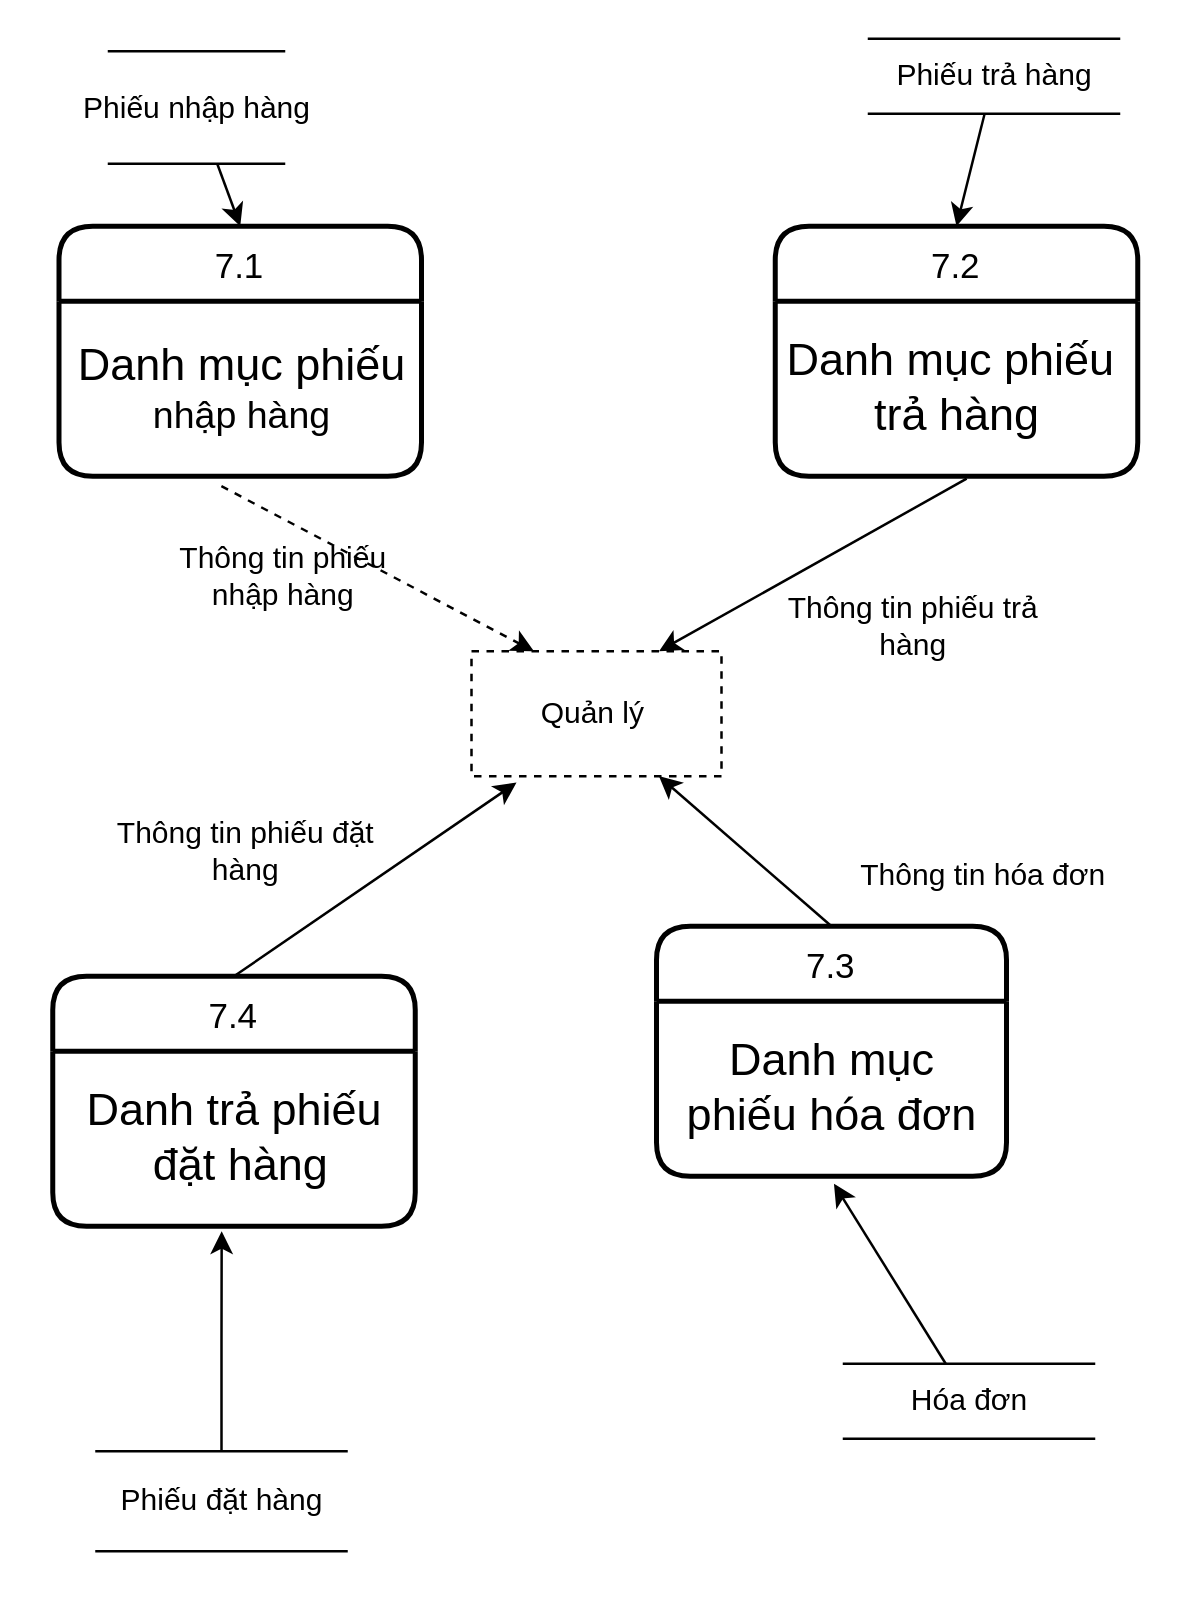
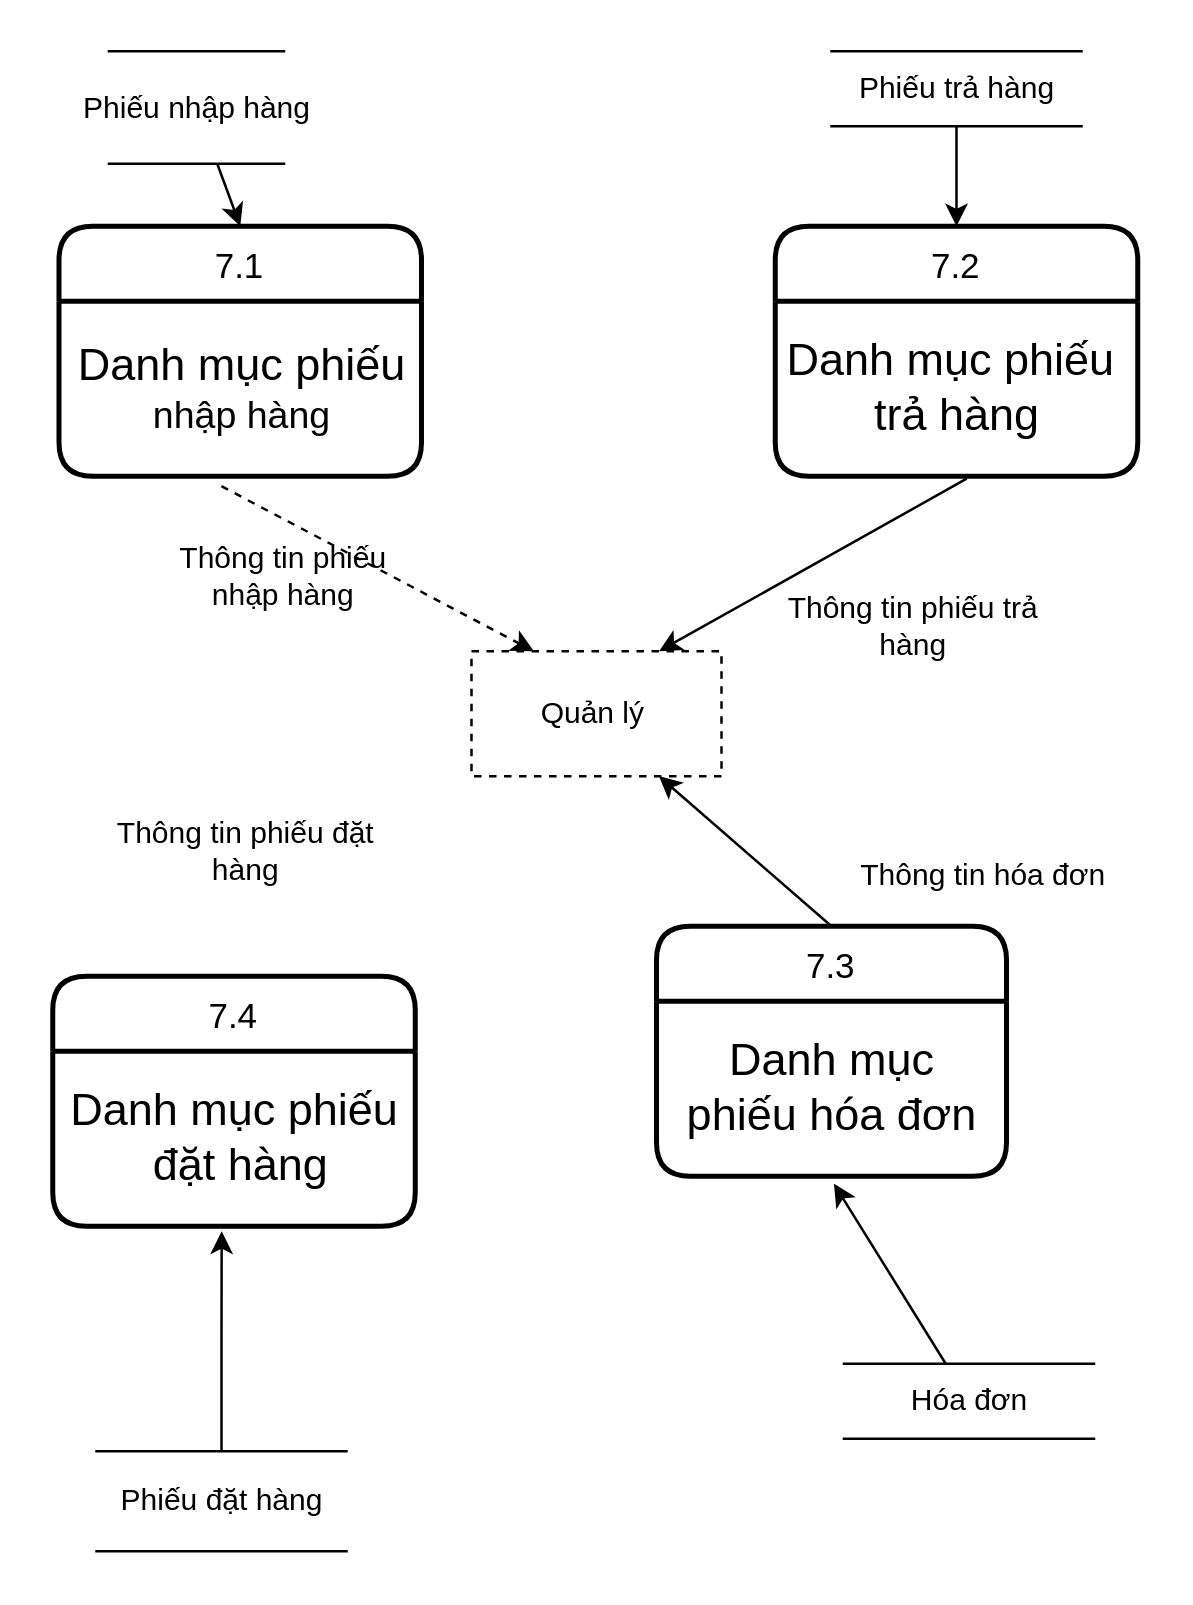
(994, 76) -> (956, 89)
(369, 883) -> none
(235, 1139) -> (235, 1139)
